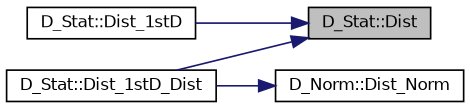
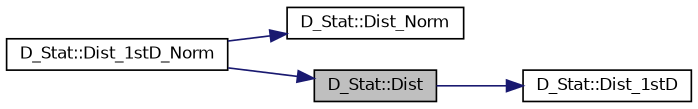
(244, 23) -> (471, 86)
(111, 86) -> (117, 54)
(370, 86) -> (375, 23)
